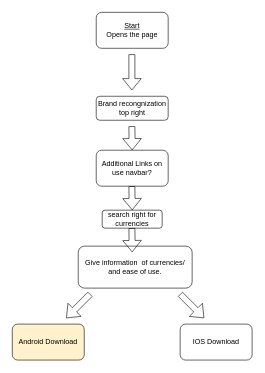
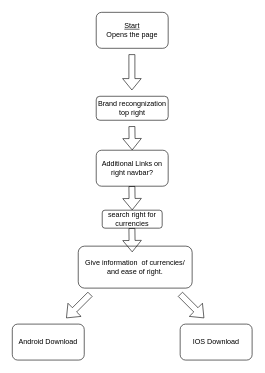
(132, 168) -> (132, 168)
(135, 267) -> (135, 267)
(48, 342) -> (48, 342)
